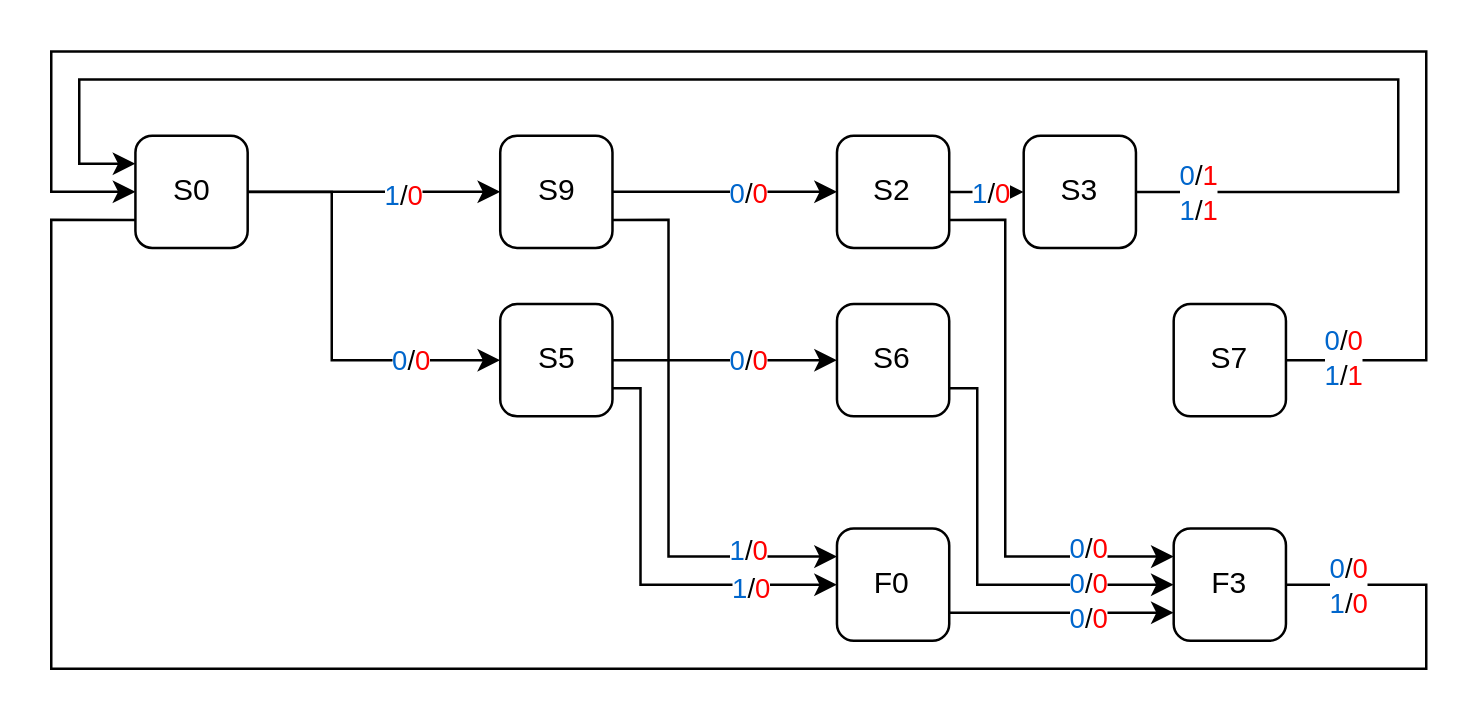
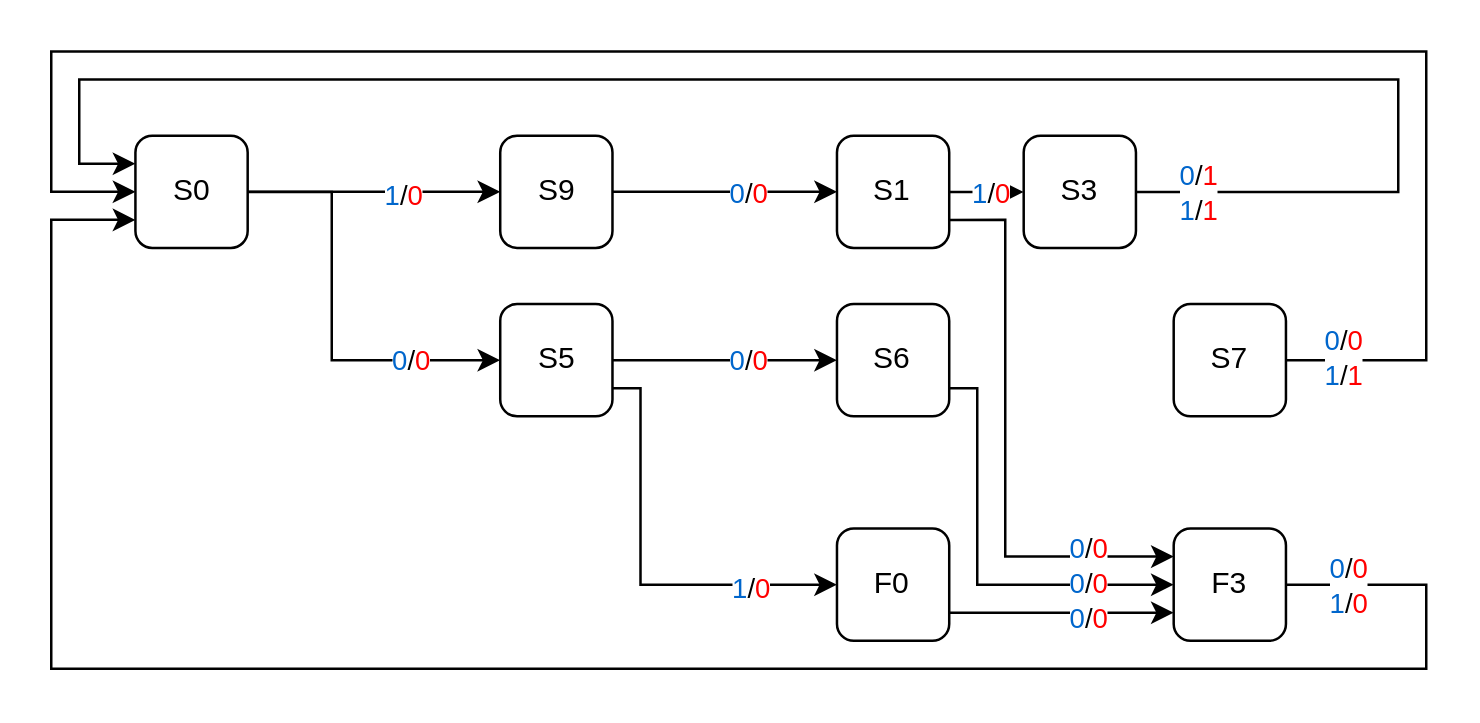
(893, 191) -> (893, 191)
(124, 220) -> (117, 220)
(669, 536) -> none
